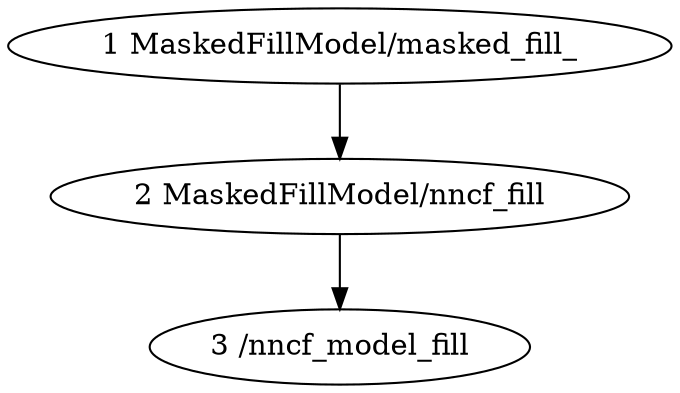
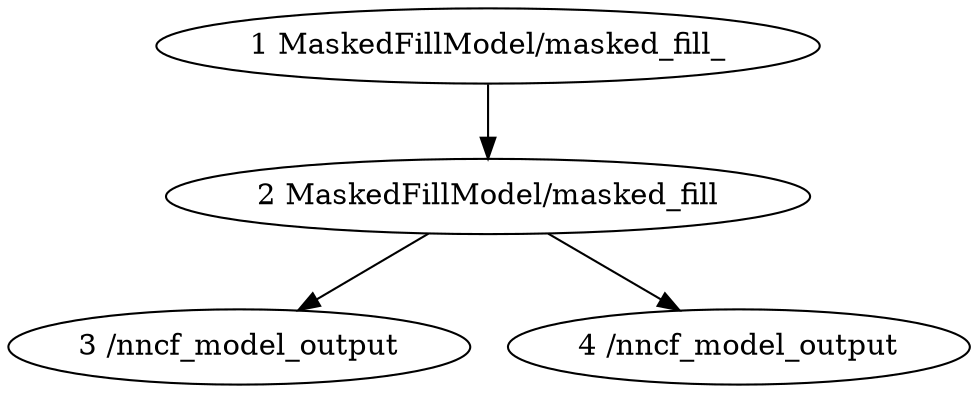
(340, 196) -> (488, 196)
(340, 347) -> (239, 347)
none -> (739, 347)
